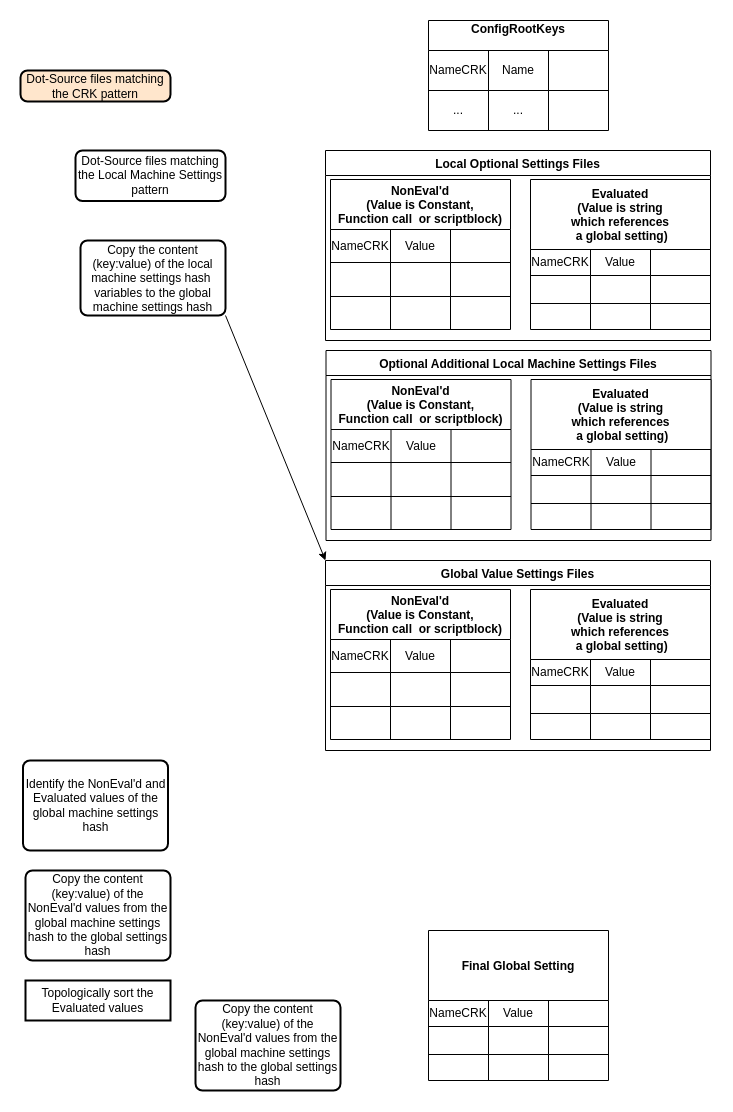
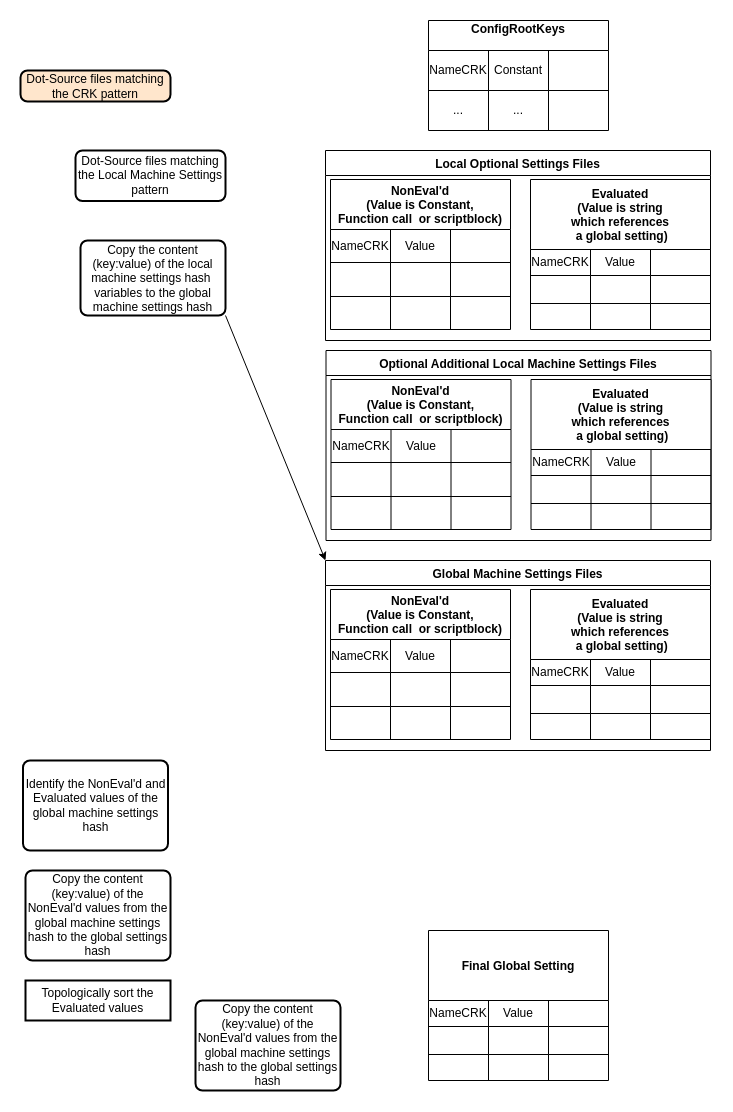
(519, 71) -> (519, 71)
(518, 574) -> (518, 574)
